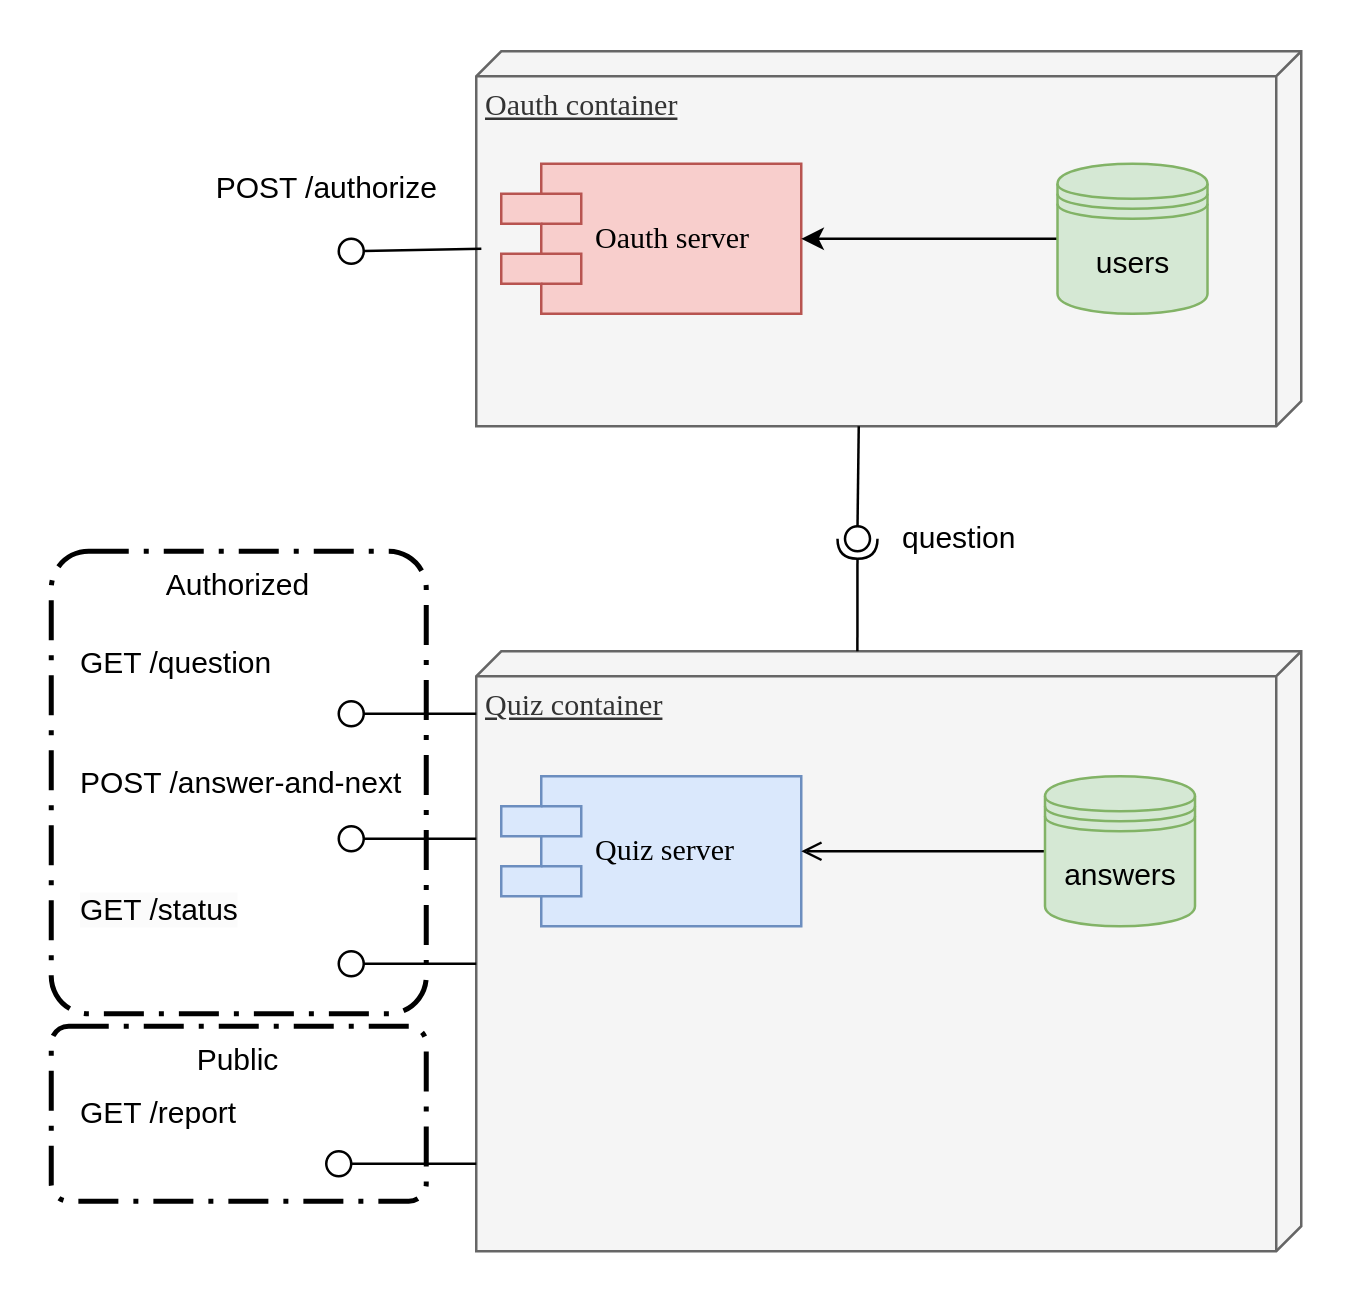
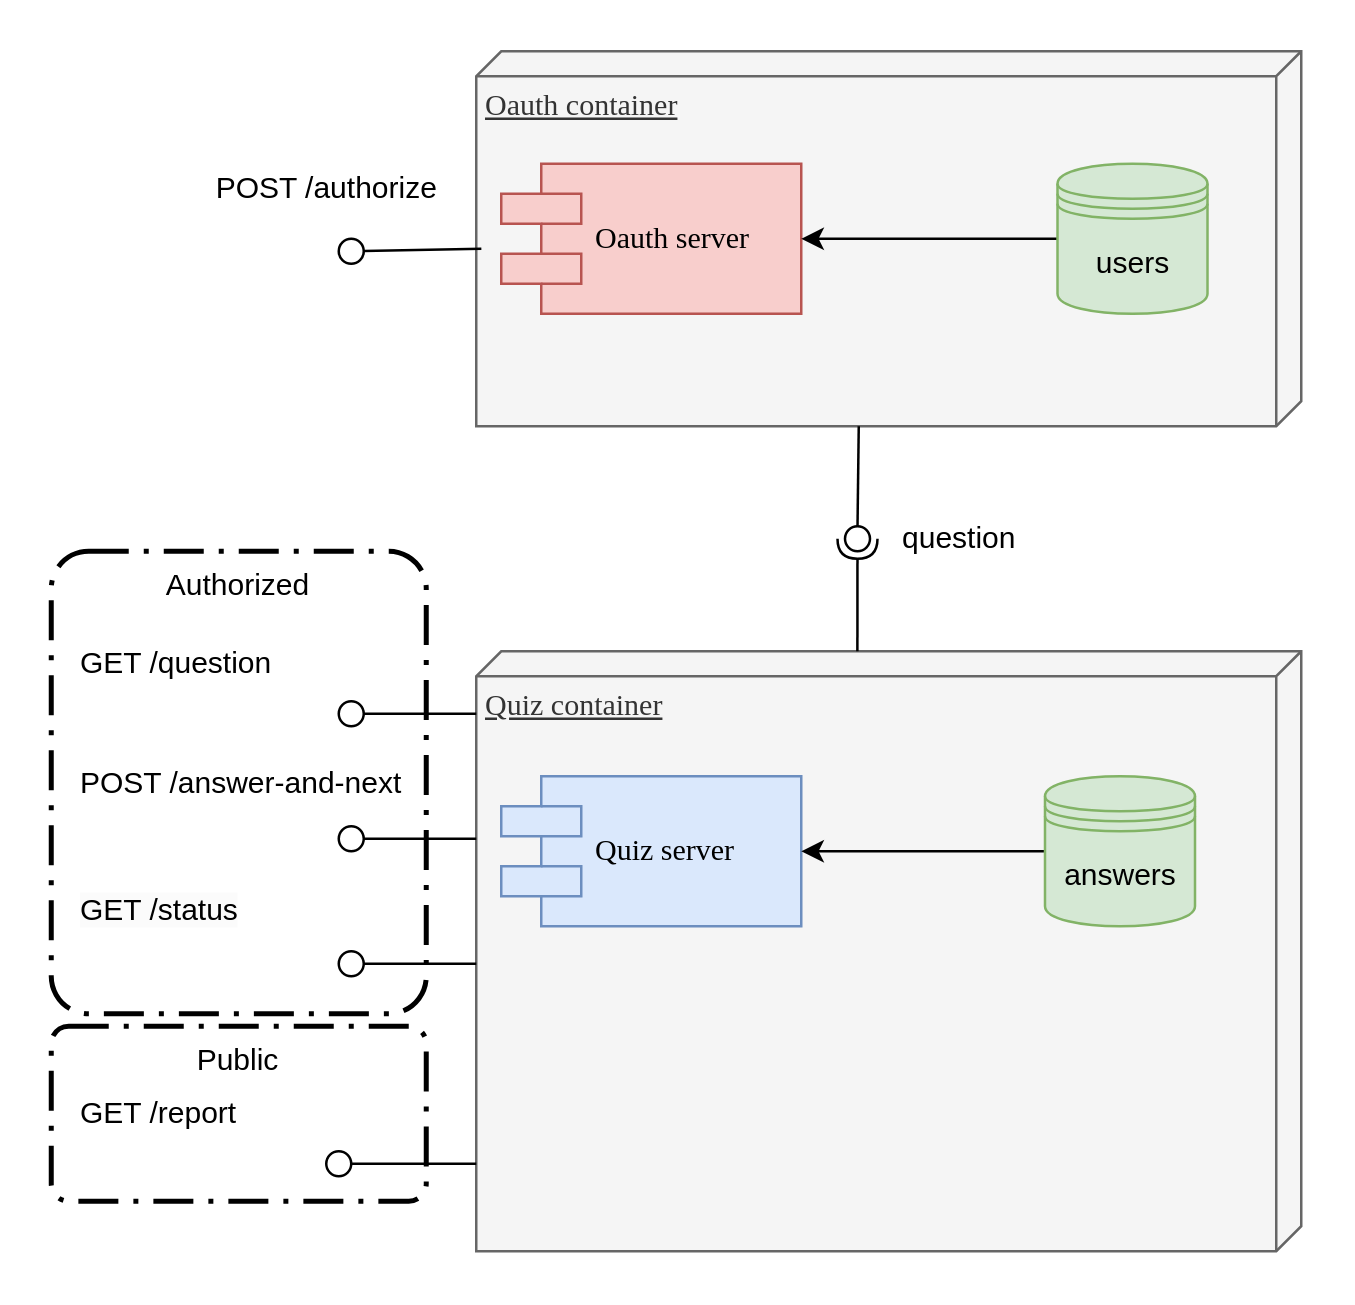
(815, 851) -> (819, 851)
